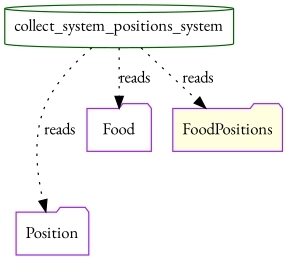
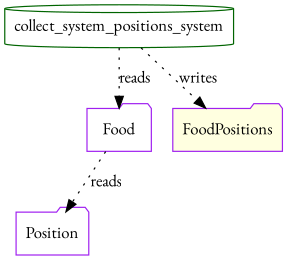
(198, 78) -> (198, 78)
(42, 116) -> (89, 177)
